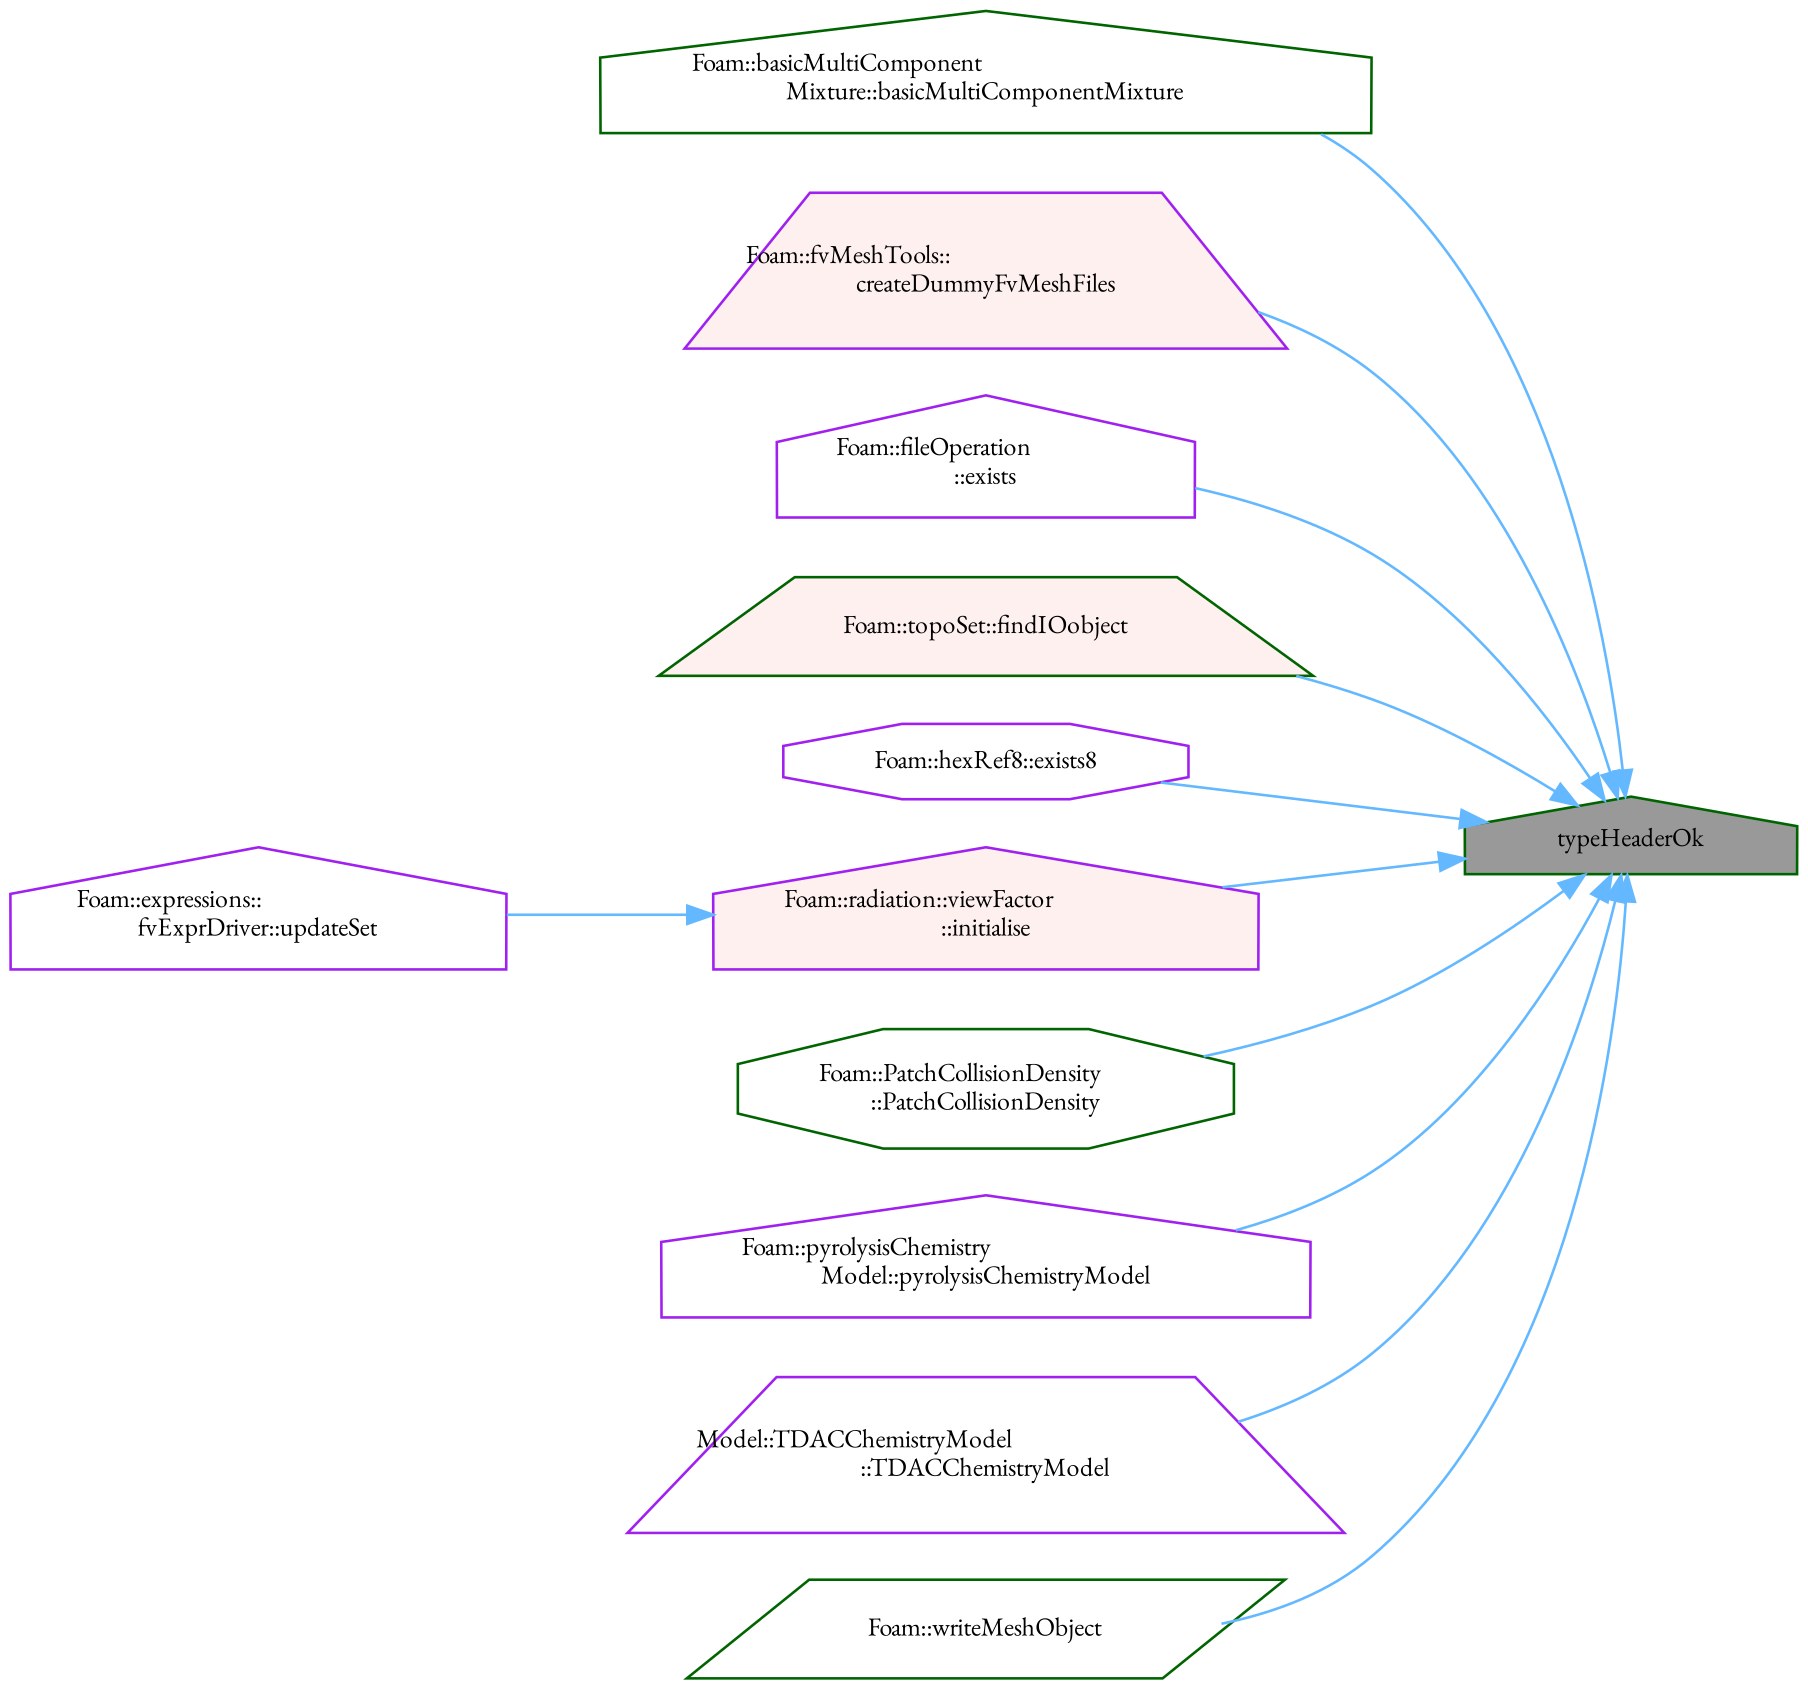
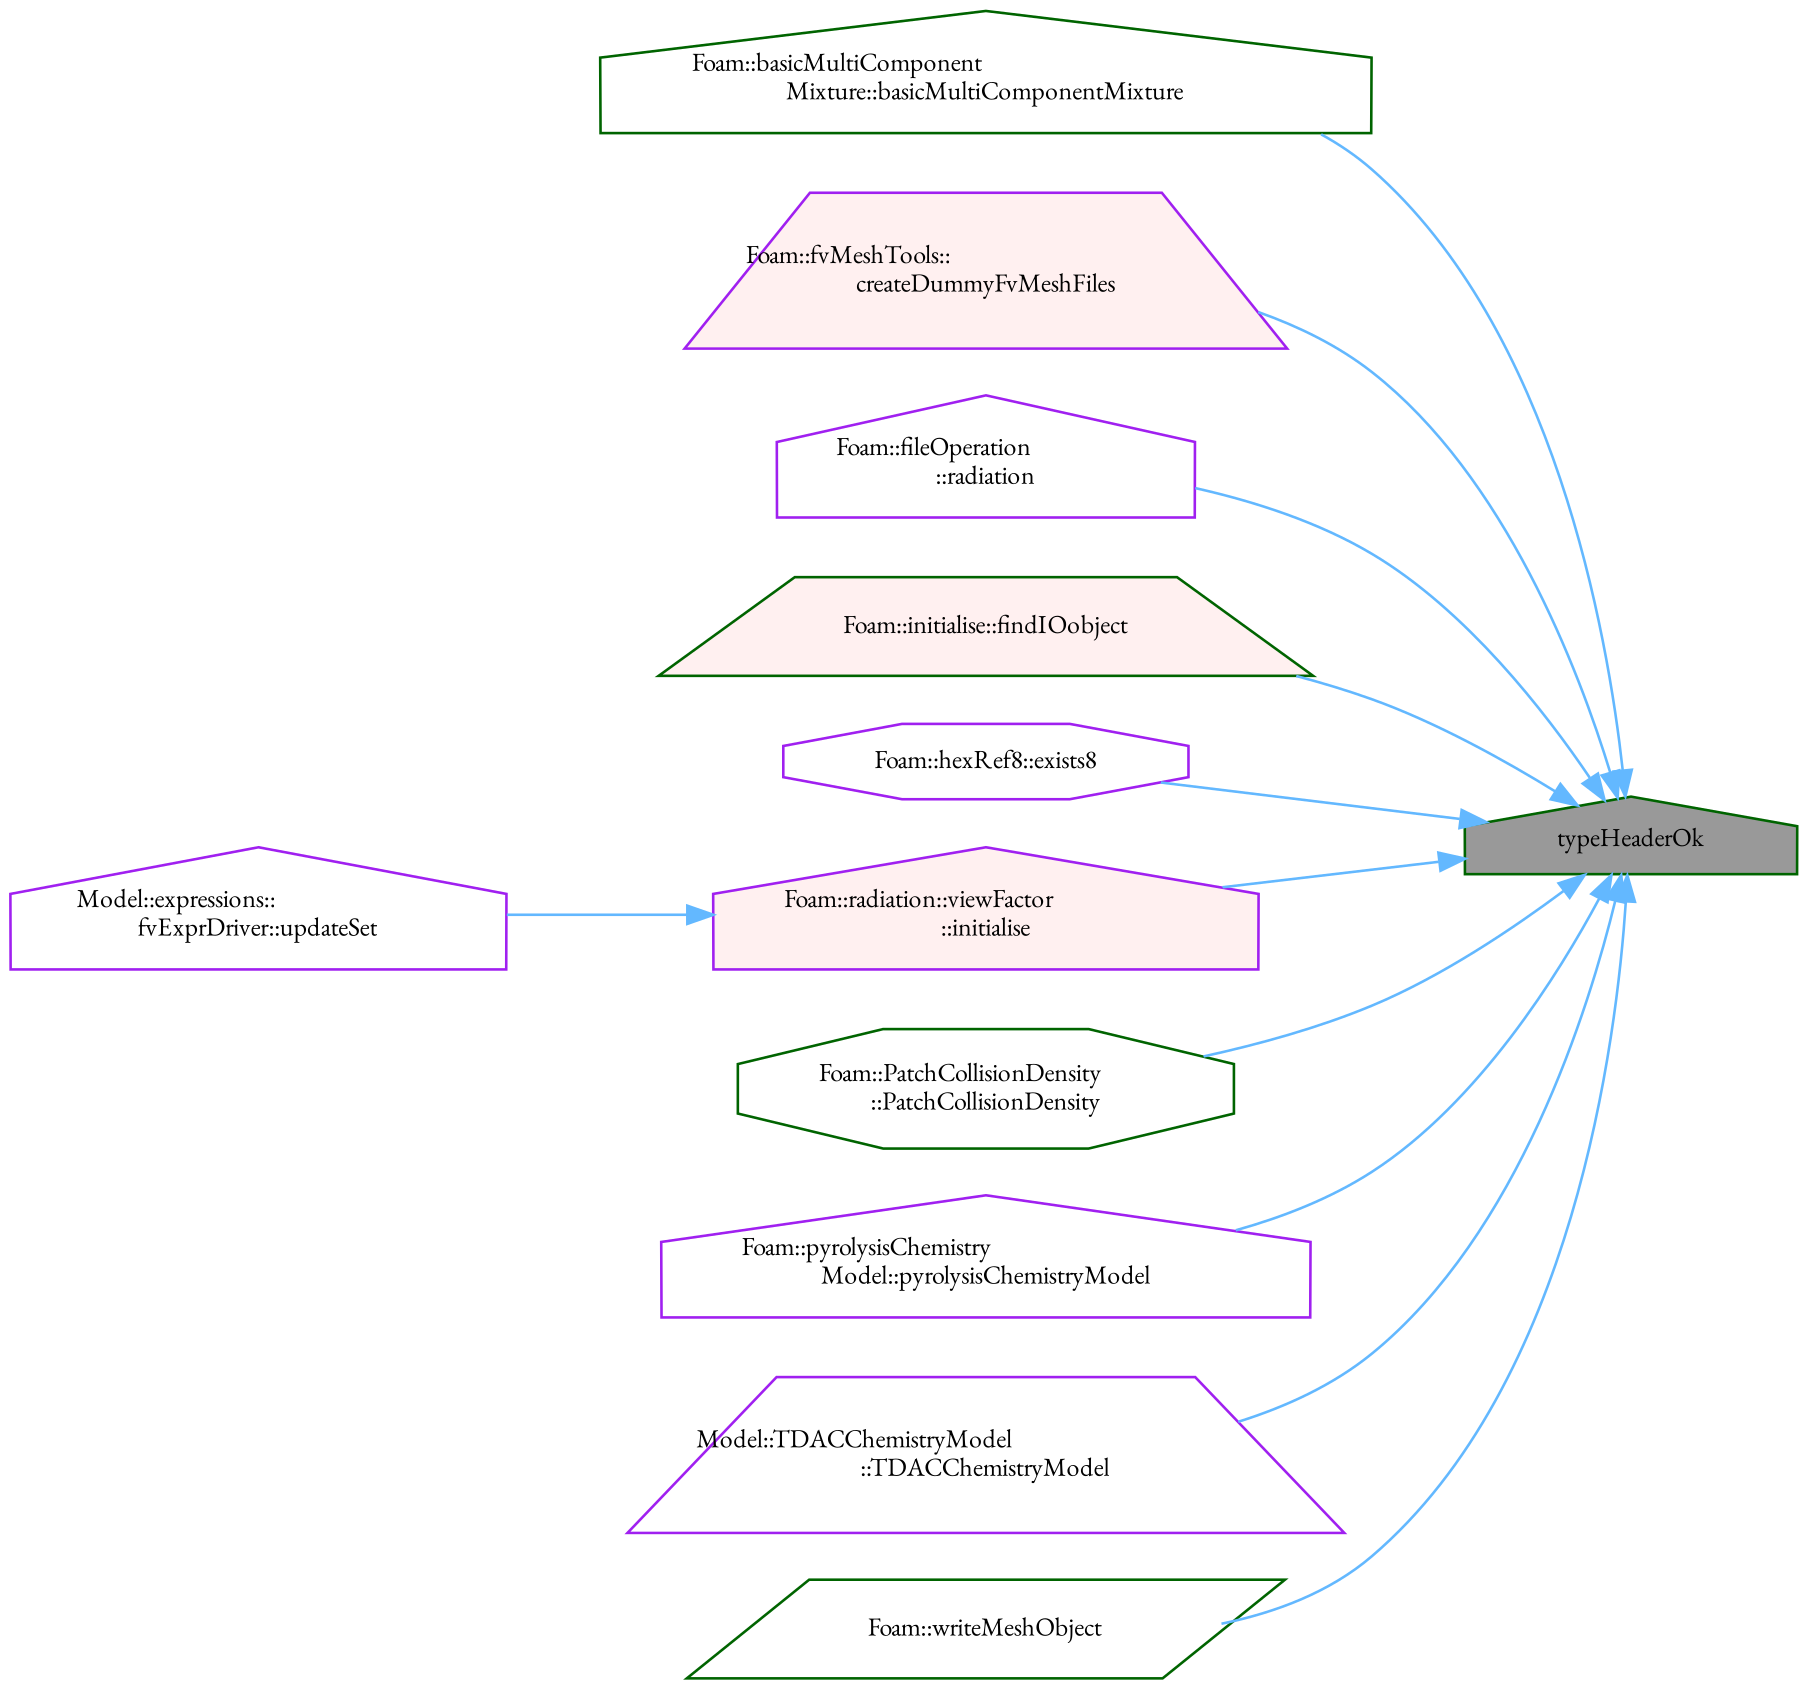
(986, 463) -> (986, 463)
(986, 627) -> (986, 627)
(258, 915) -> (258, 915)
